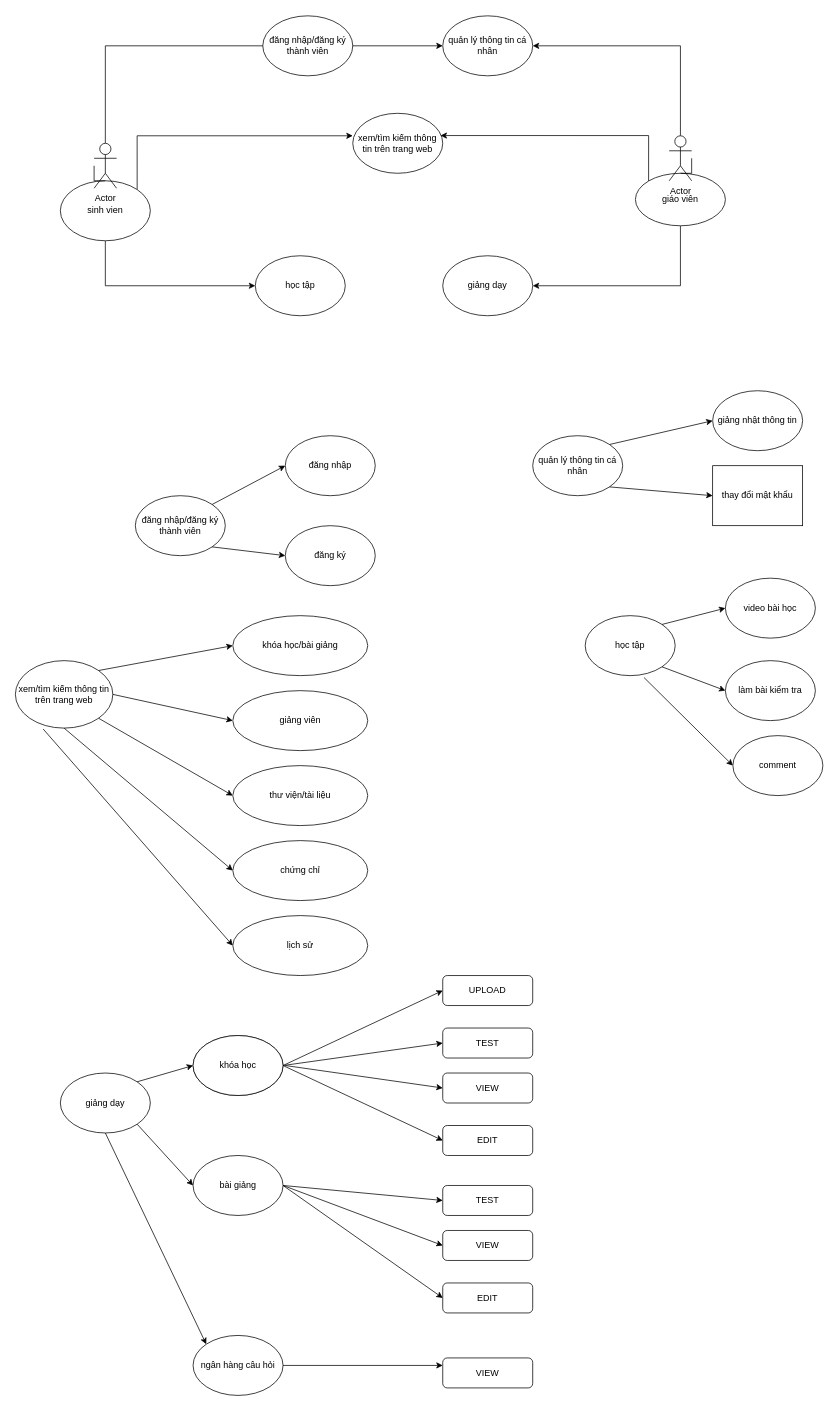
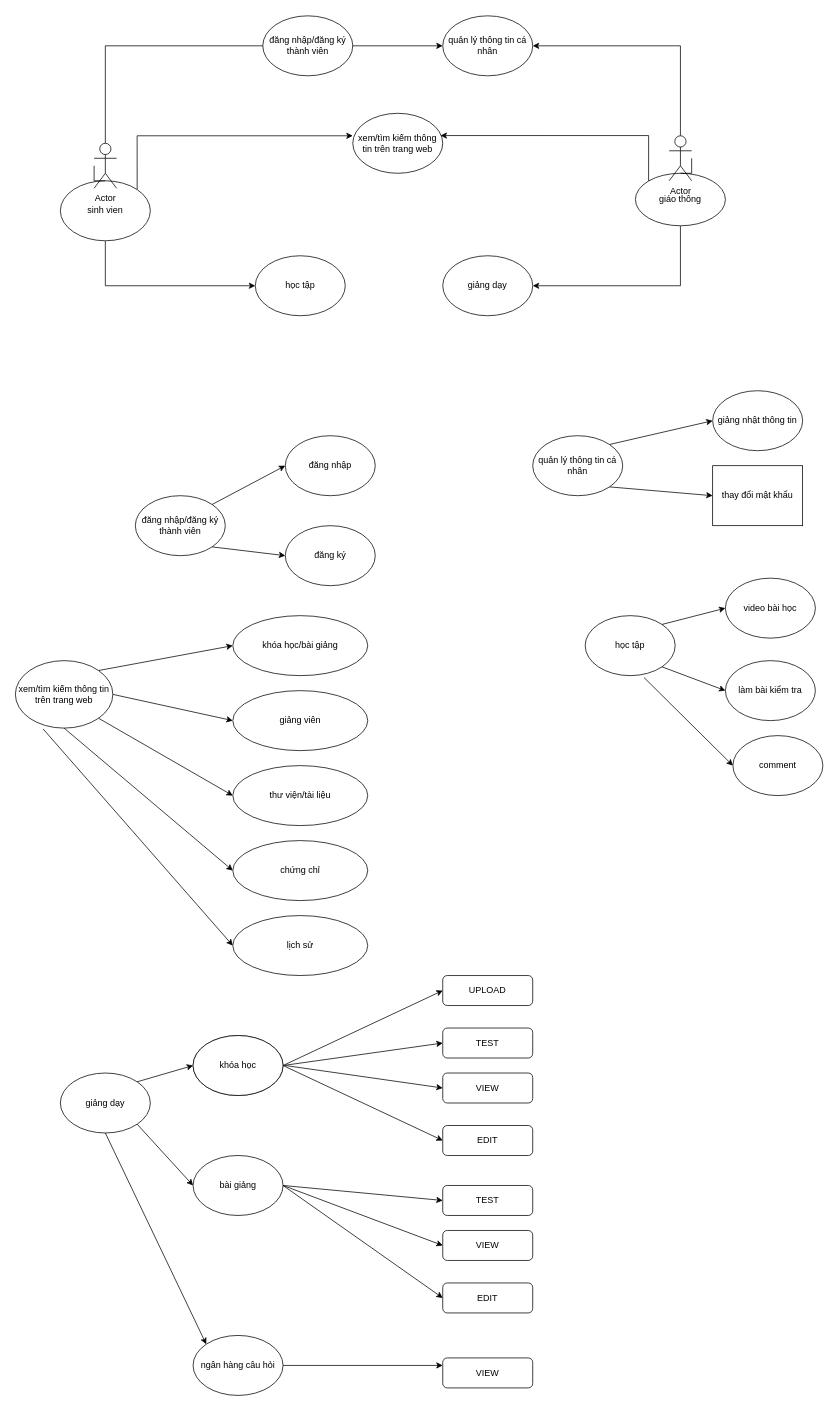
(681, 199) -> (681, 199)
